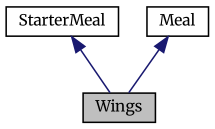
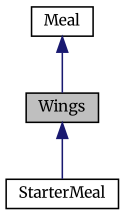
(95, 71) -> (62, 159)
